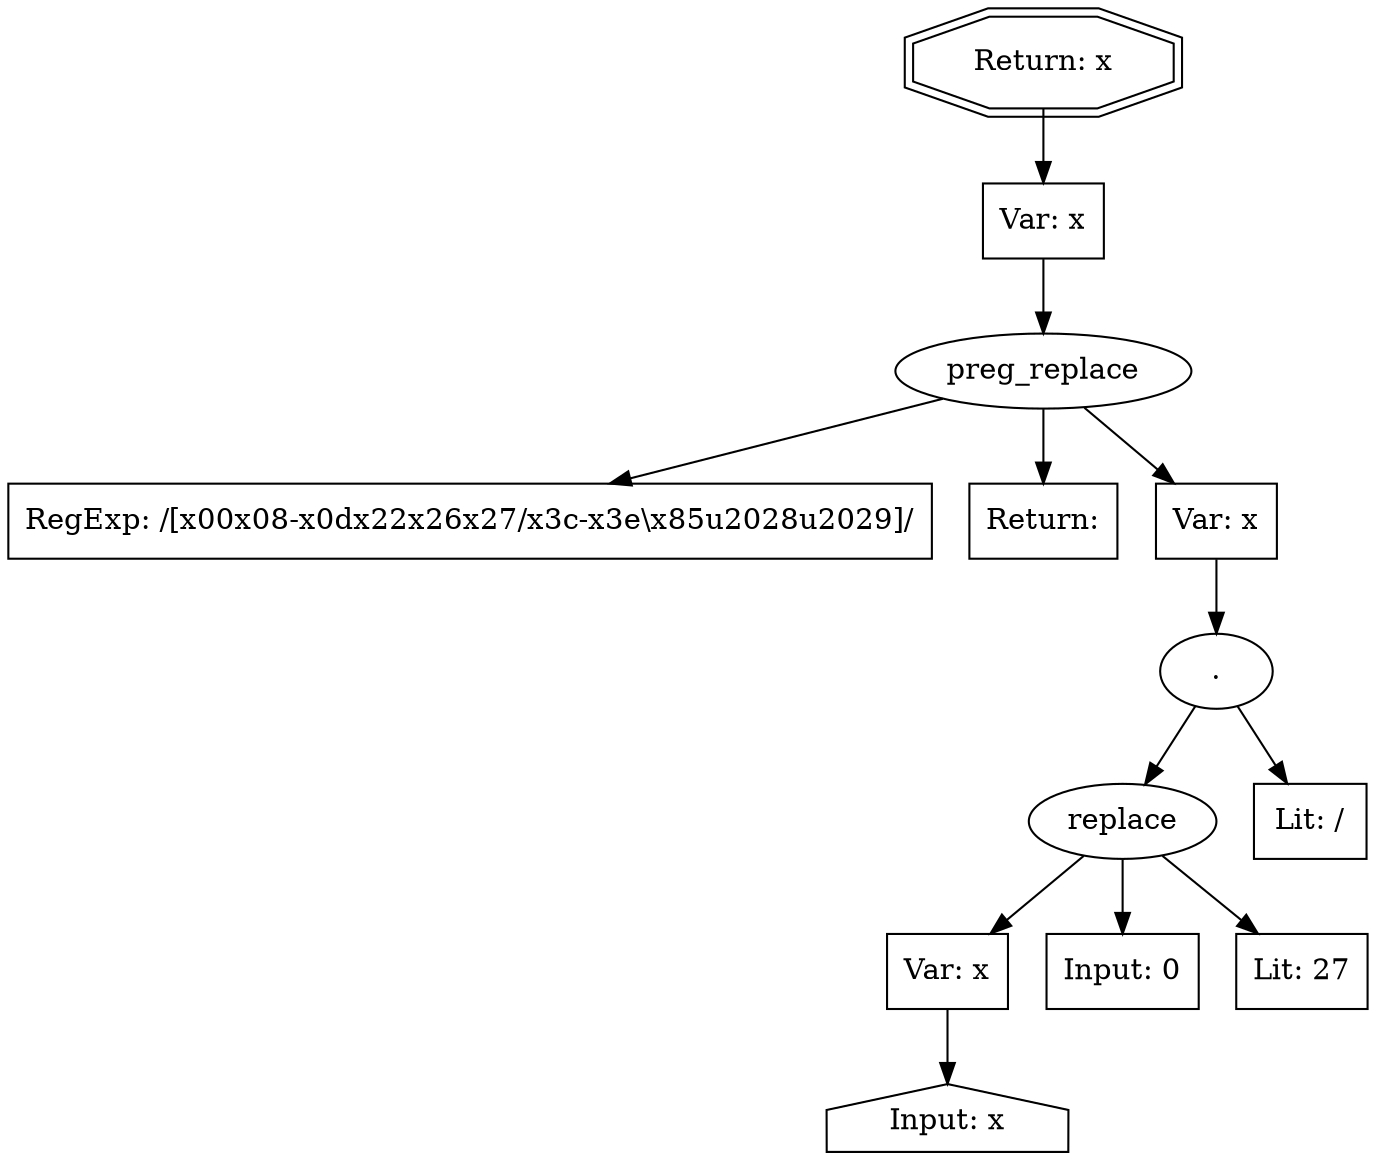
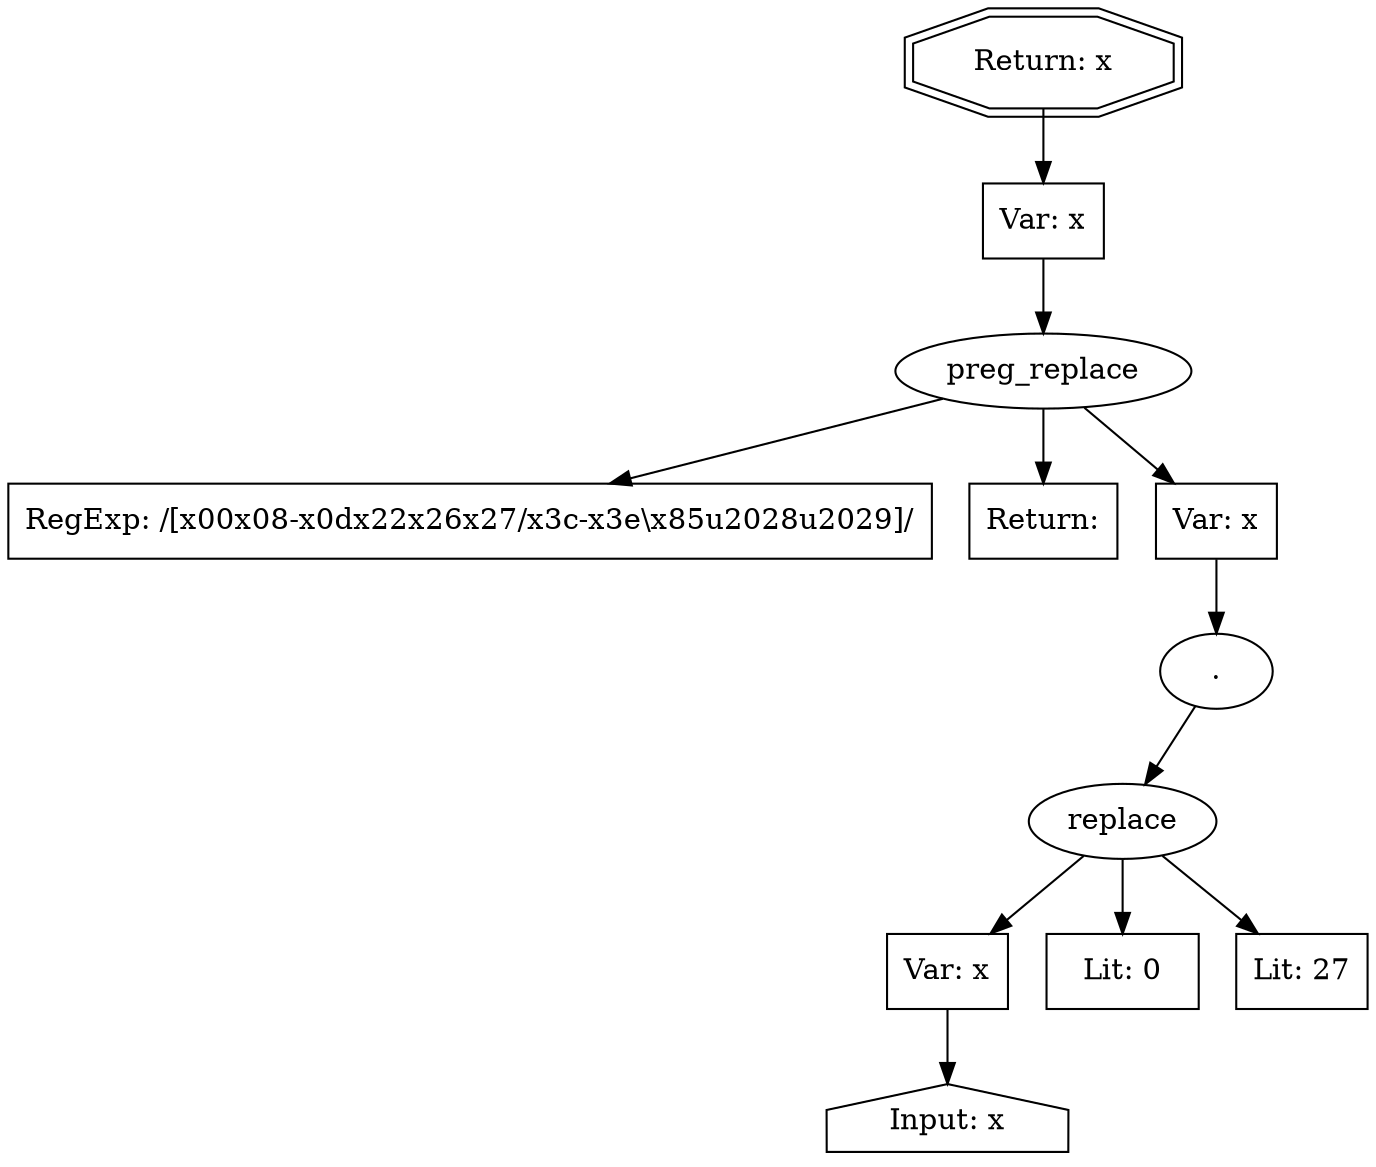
(1310, 821) -> none
(1123, 971) -> (1123, 971)
